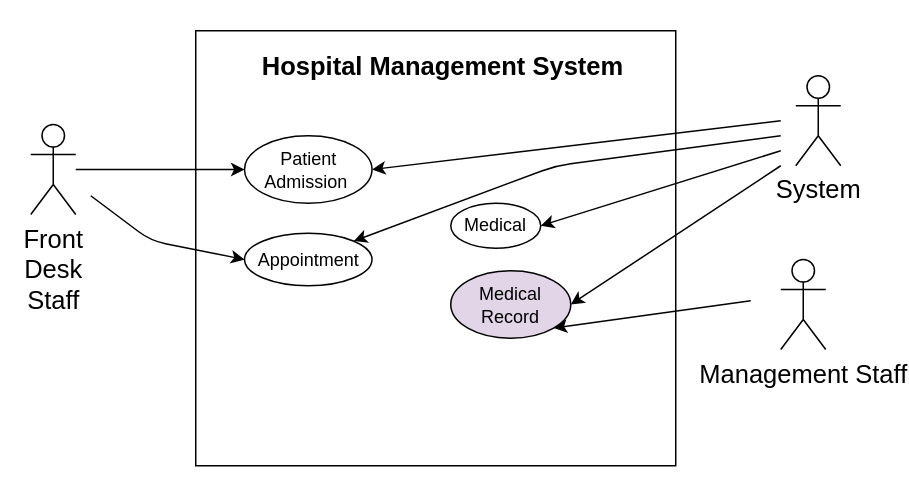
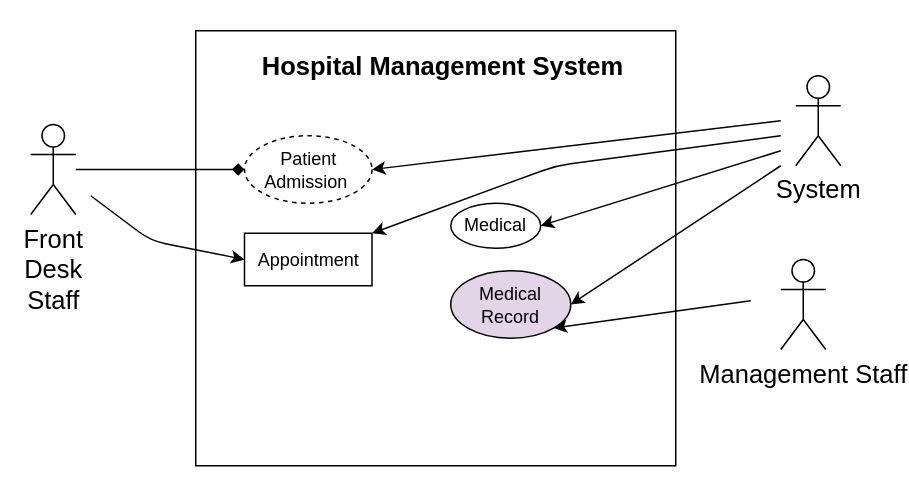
(233, 170) -> (232, 170)
(308, 170) -> (308, 170)
(308, 260) -> (308, 260)
